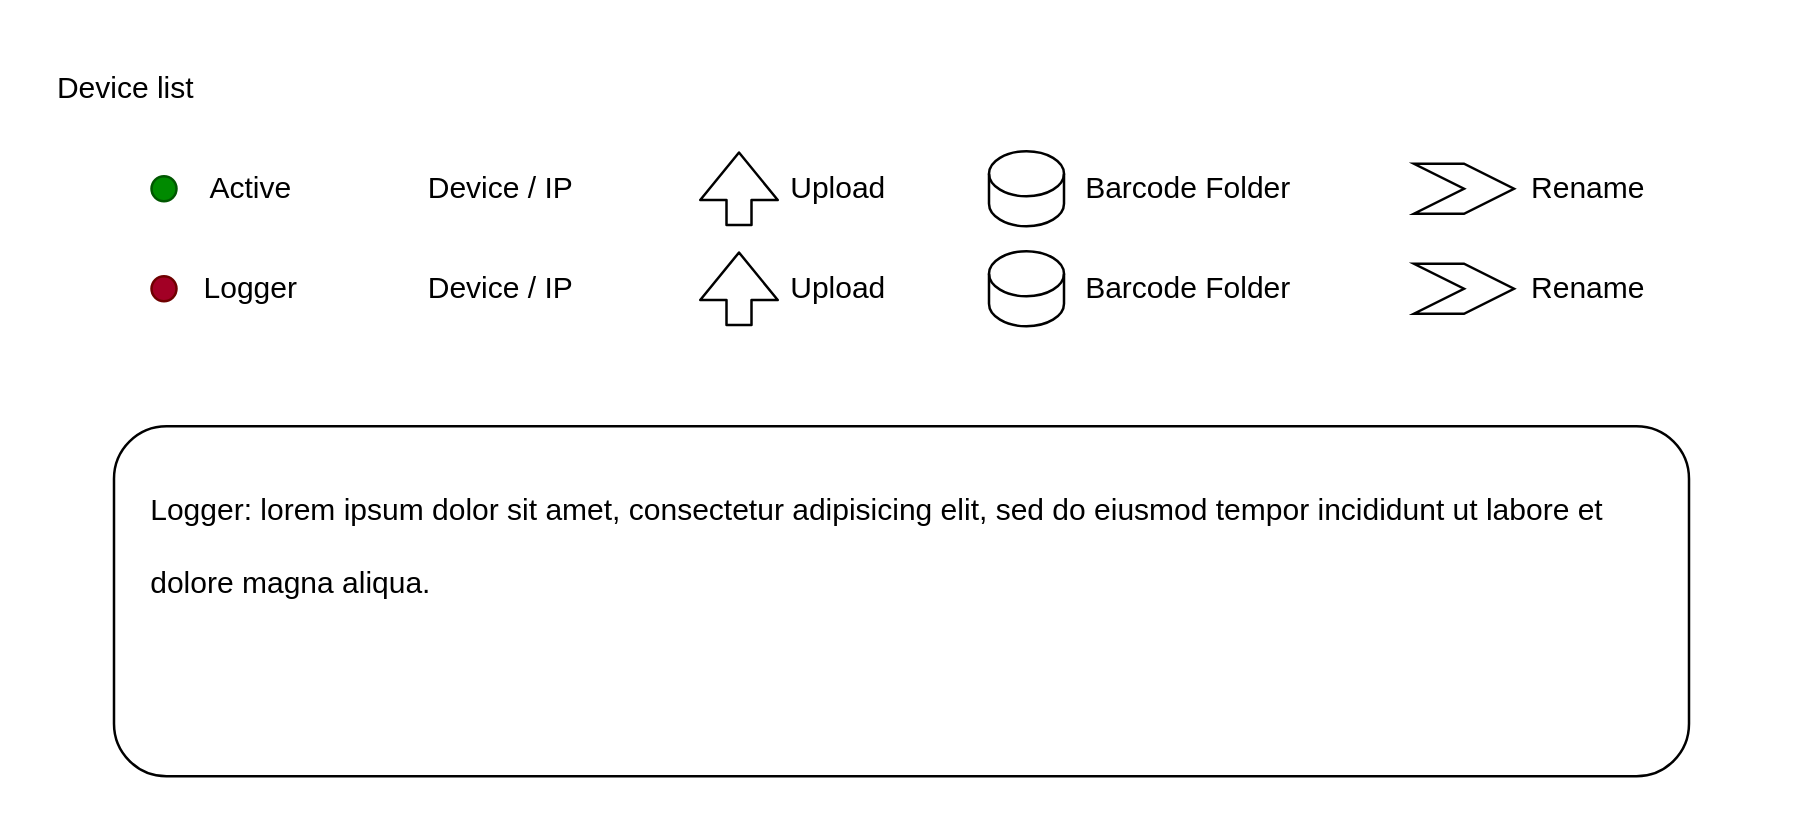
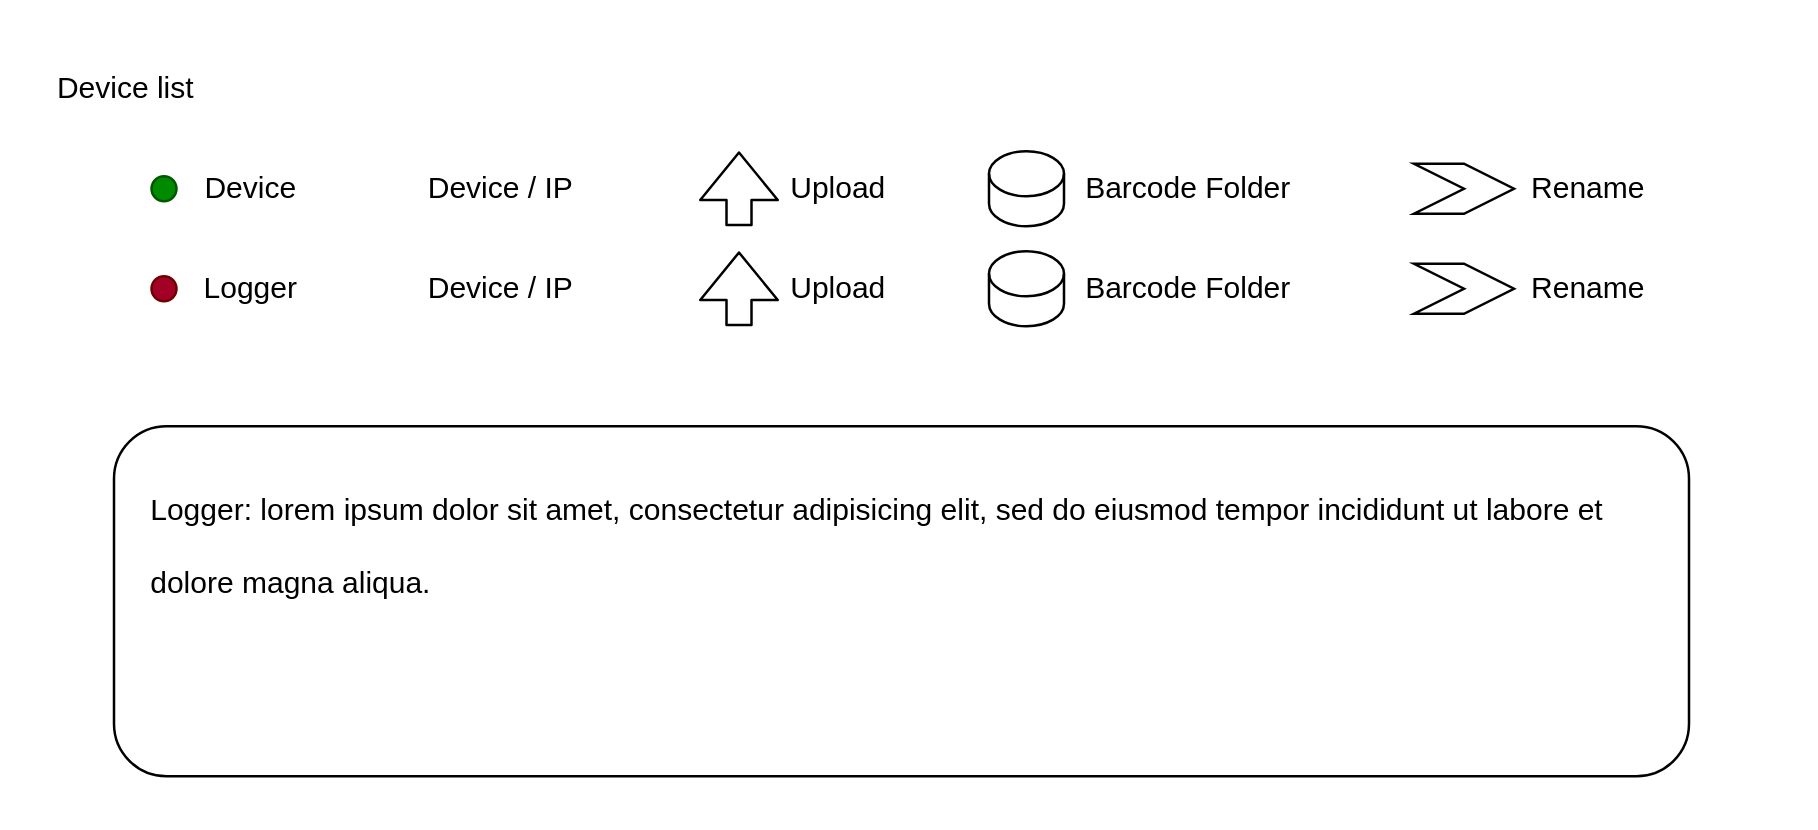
(251, 189) -> (251, 189)
